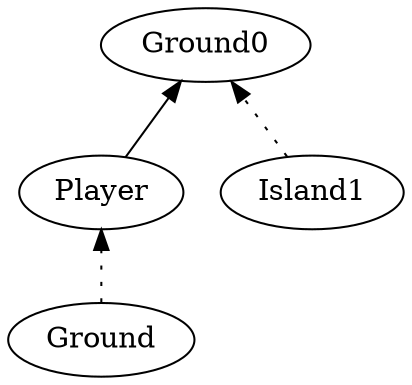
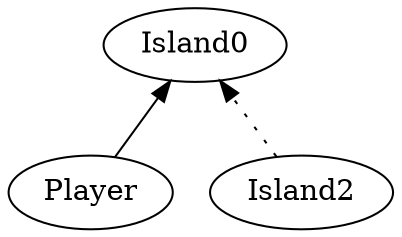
(206, 45) -> (195, 45)
(312, 192) -> (302, 192)
(101, 340) -> none
